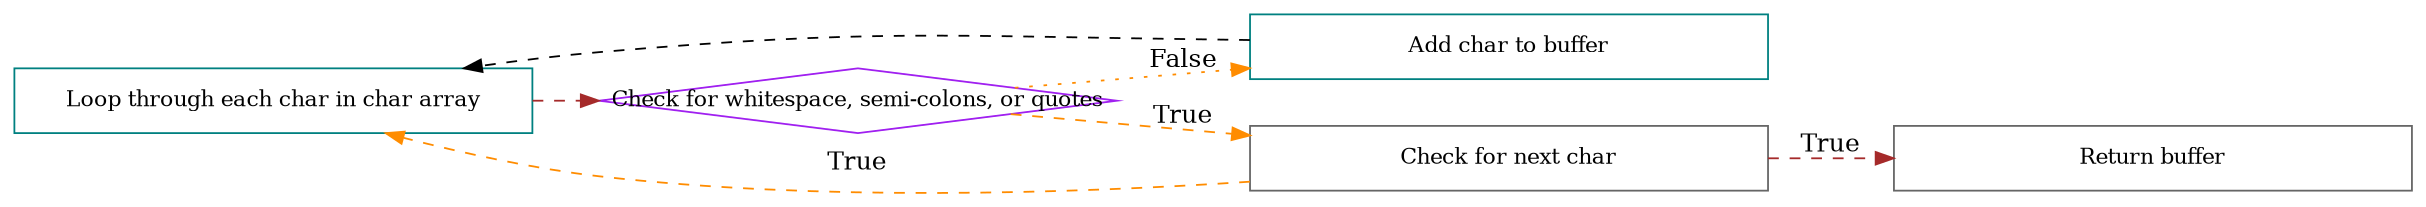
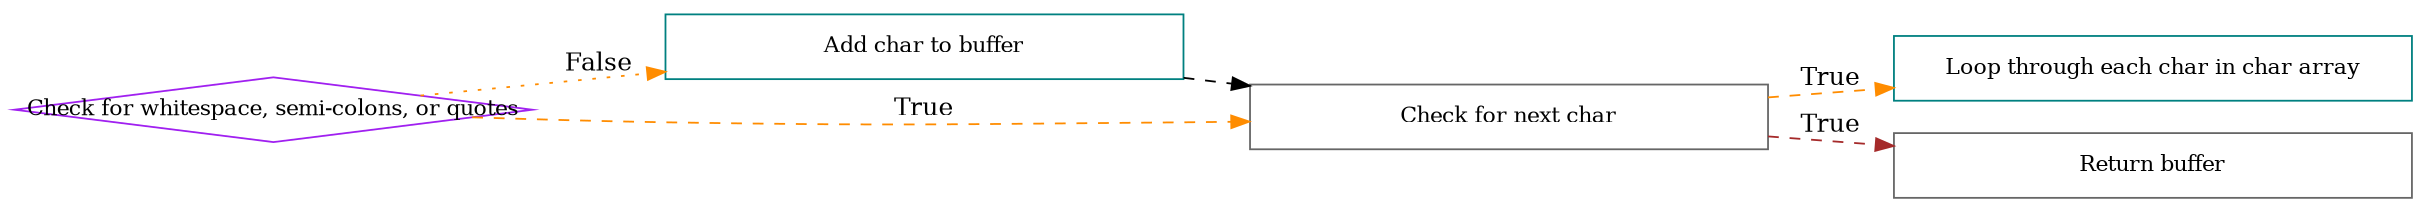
(865, 37) -> (1208, 81)
(557, 101) -> none
